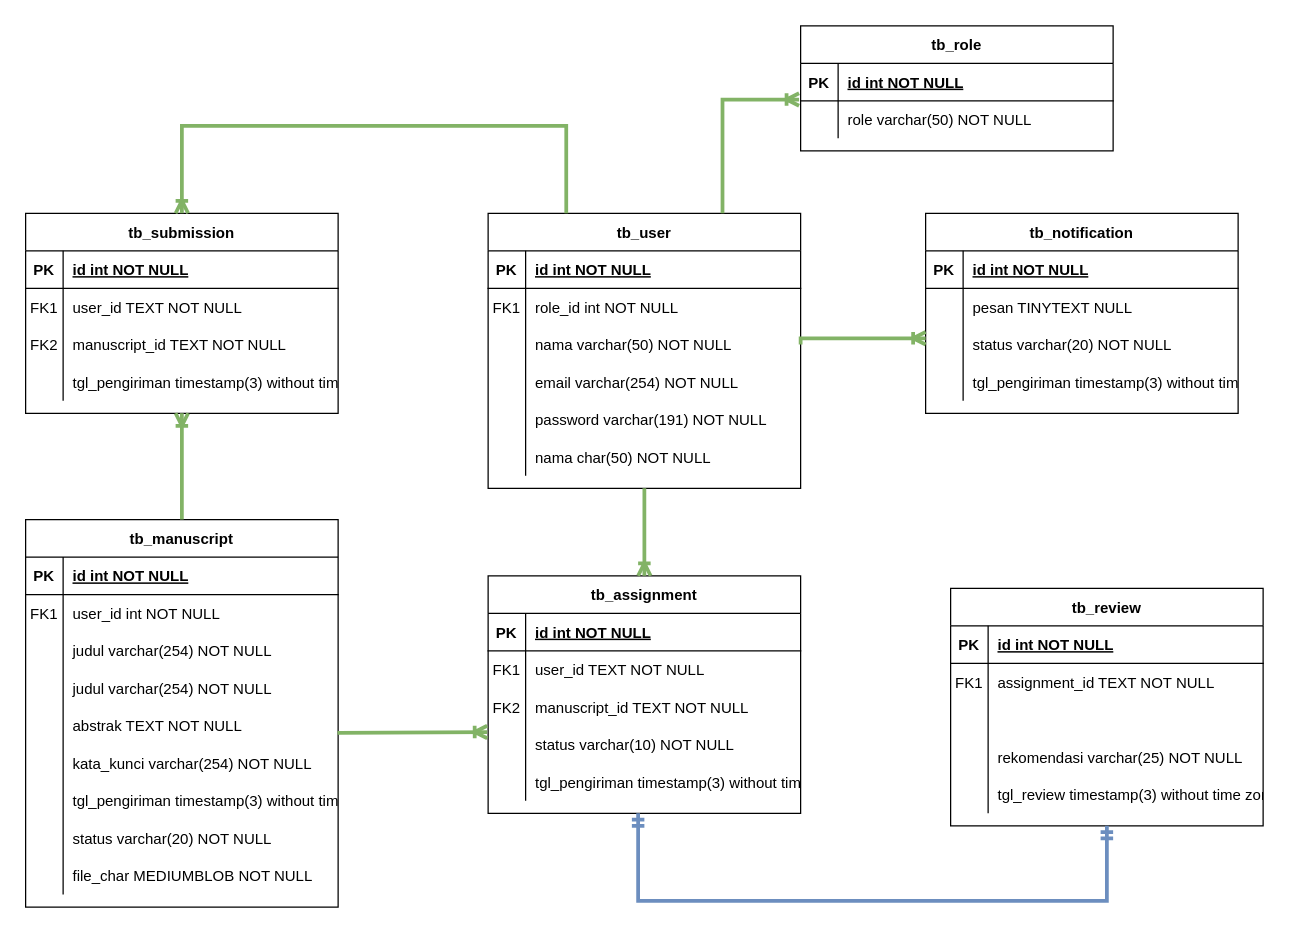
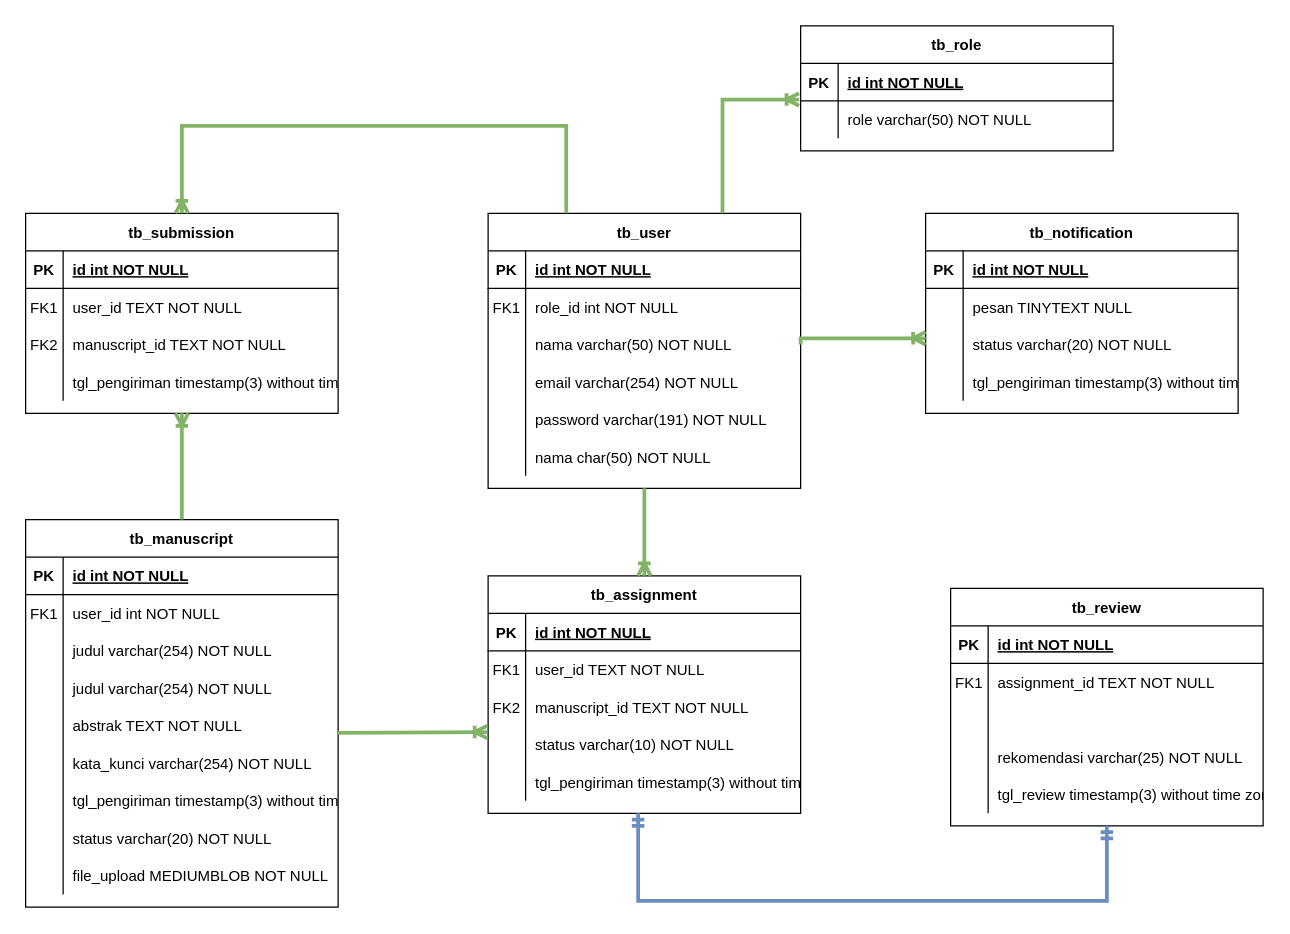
(185, 876) -> (191, 876)
